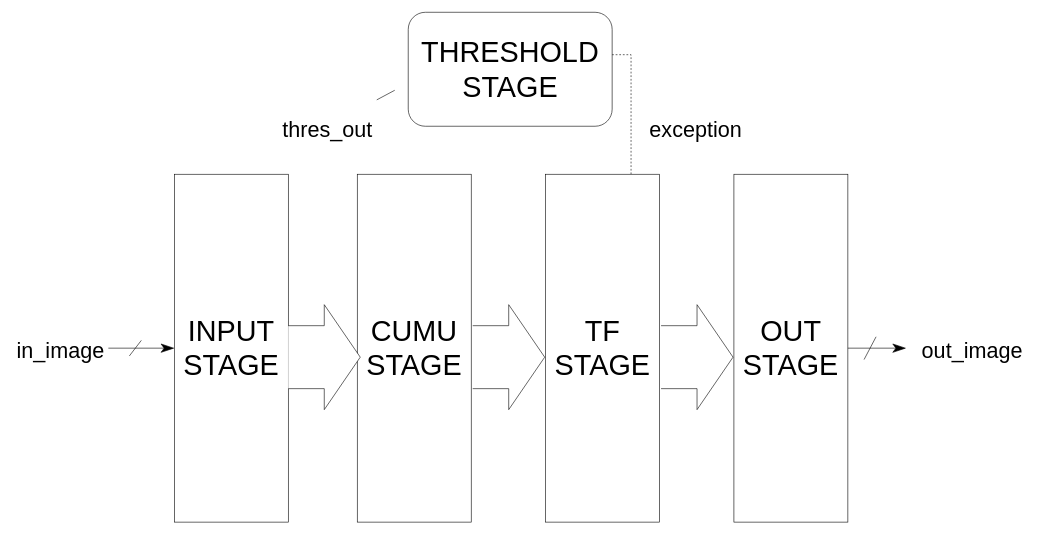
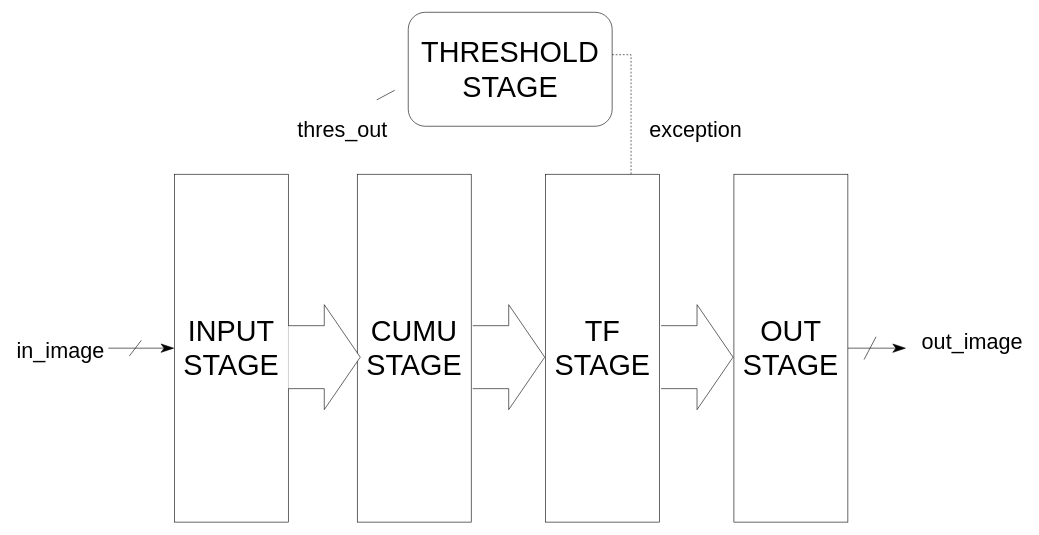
(327, 129) -> (342, 129)
(972, 348) -> (972, 339)
